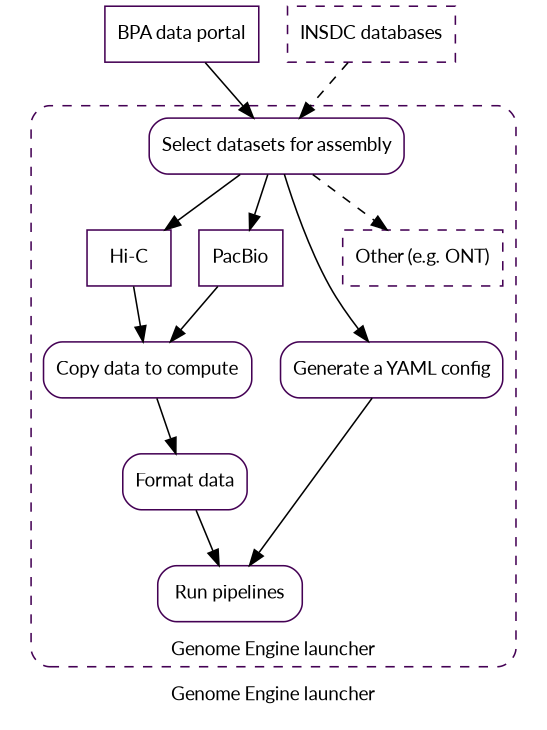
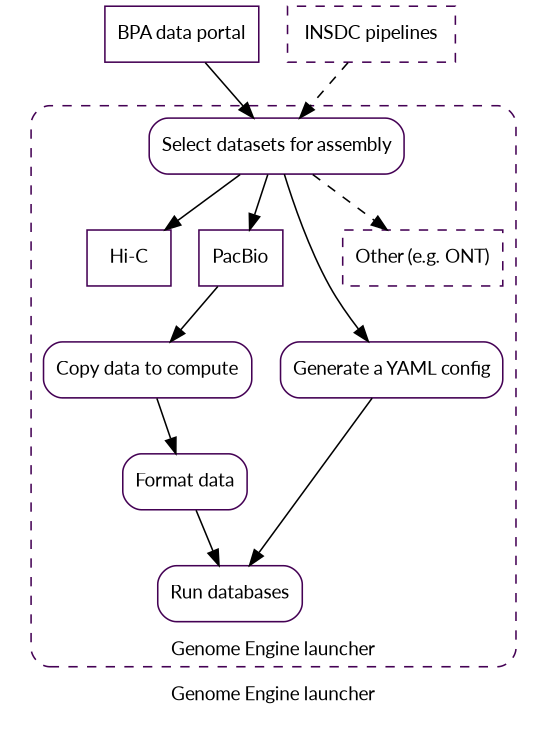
(371, 34) -> (371, 34)
(137, 306) -> none
(230, 594) -> (230, 594)
